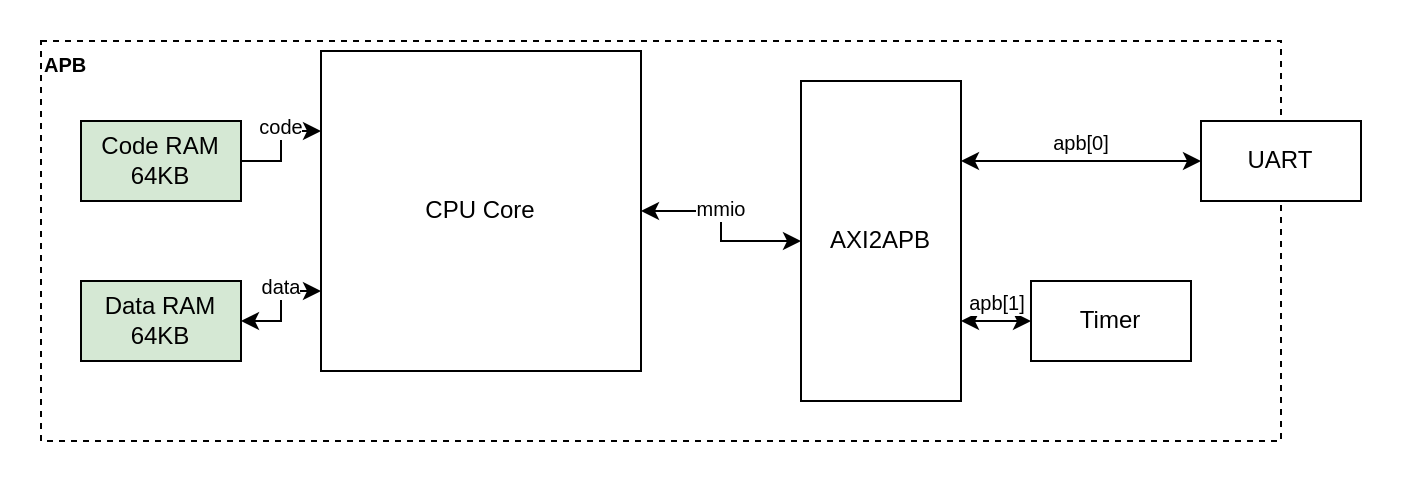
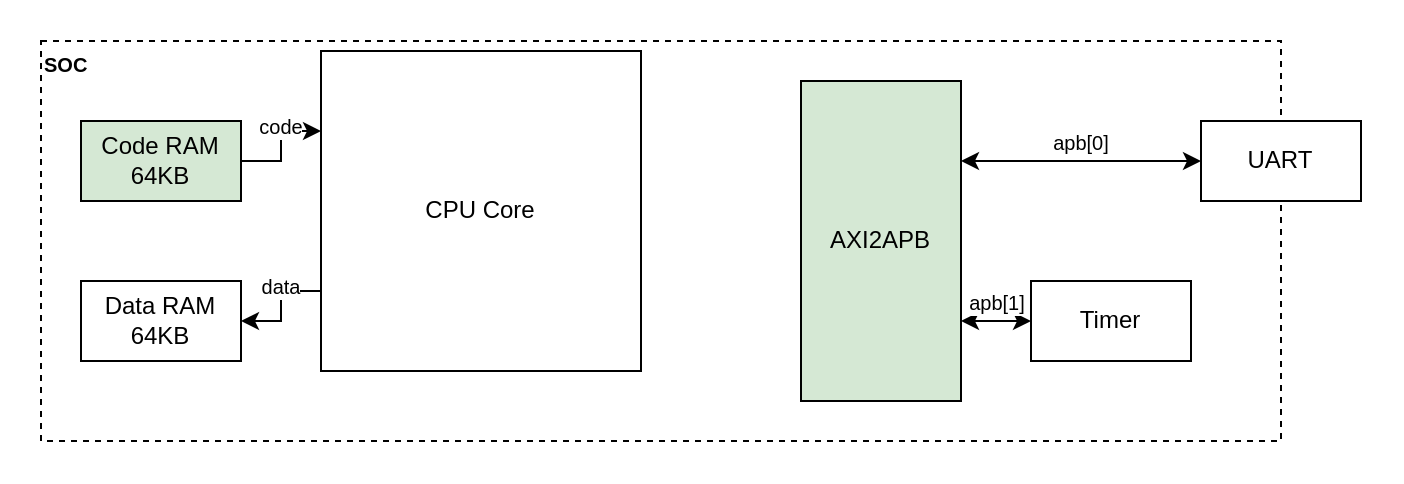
(62, 67) -> (62, 67)
(721, 226) -> none
(881, 241) -> (881, 241)
(306, 291) -> (311, 291)
(161, 321) -> (161, 321)
